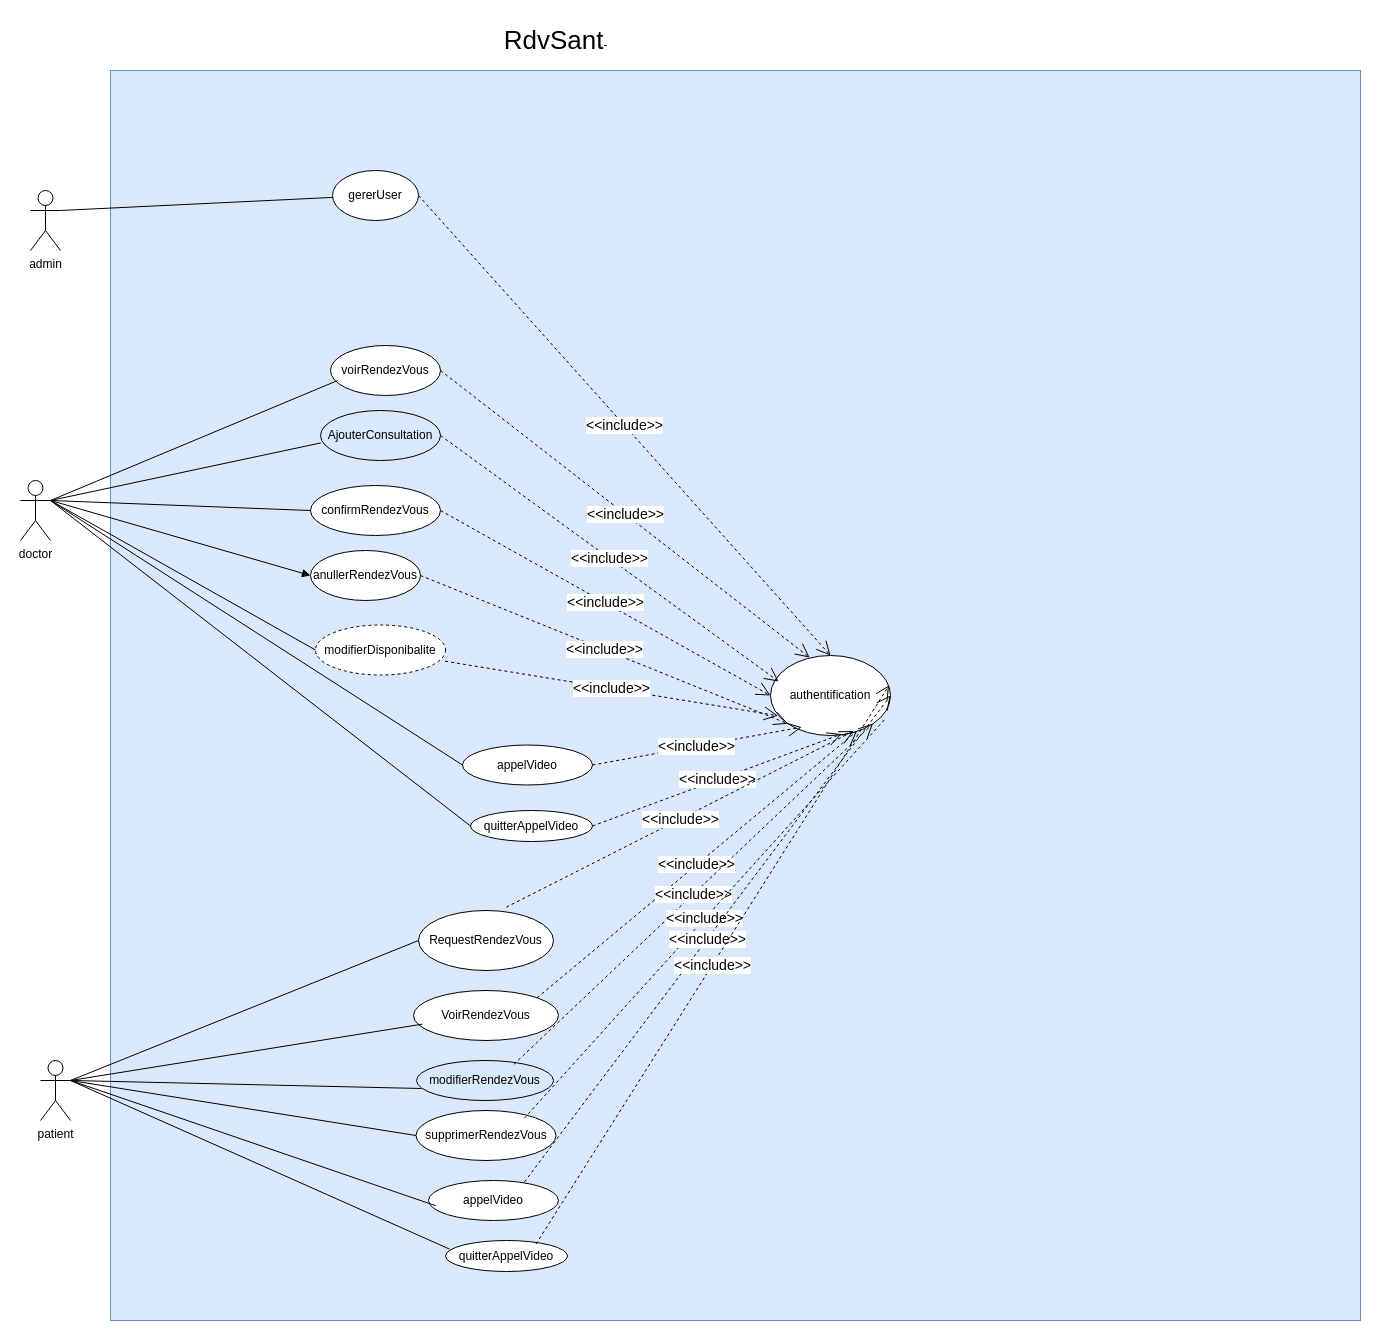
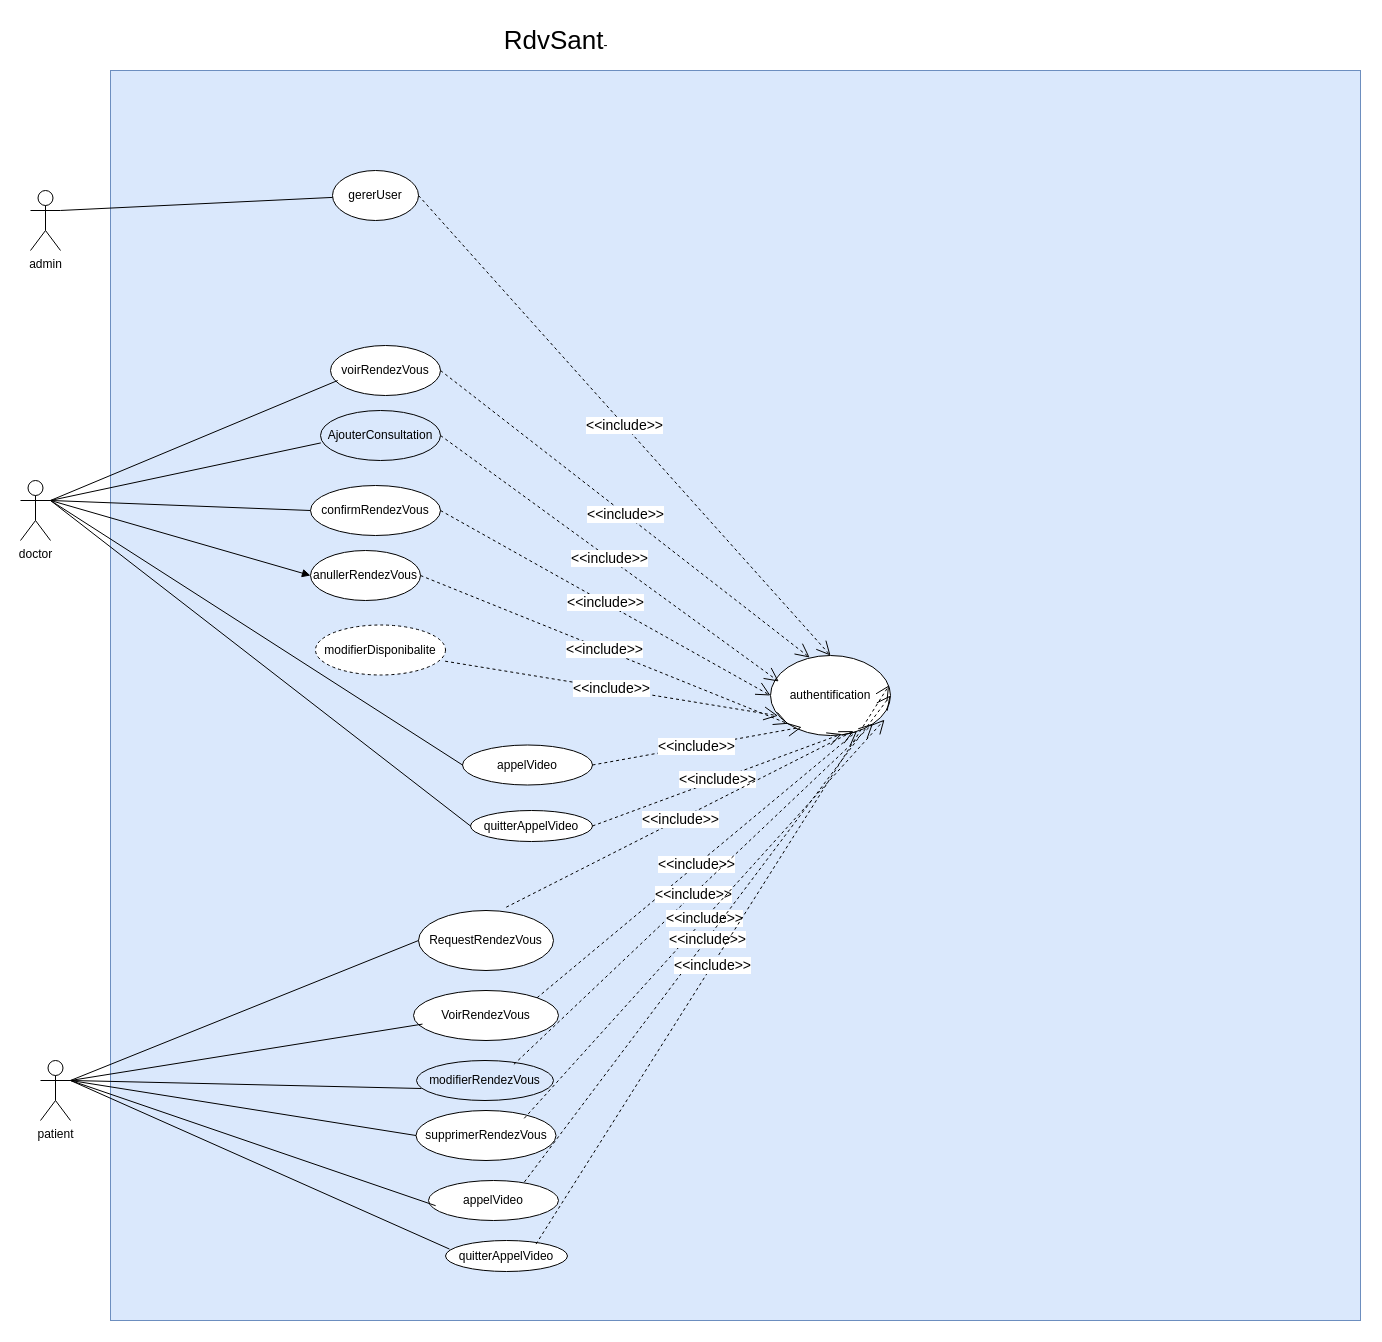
(195, 582) -> none
(882, 723) -> (881, 724)
